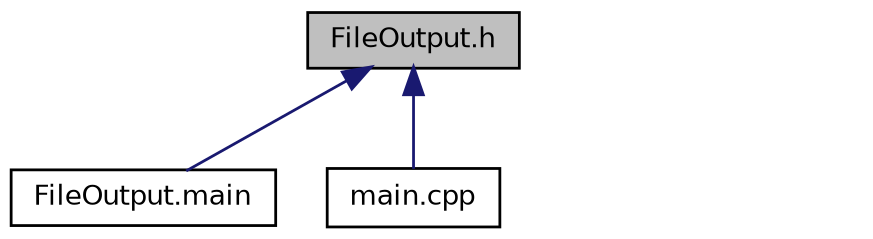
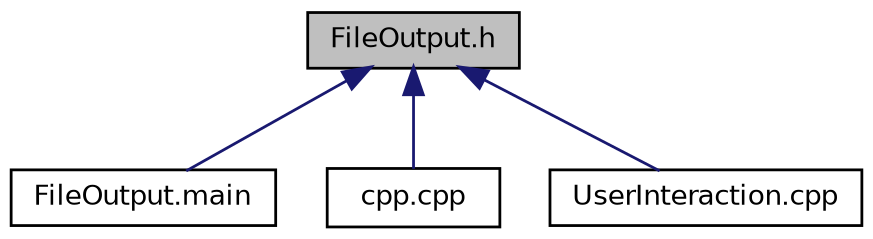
(414, 198) -> (414, 198)
none -> (706, 198)
